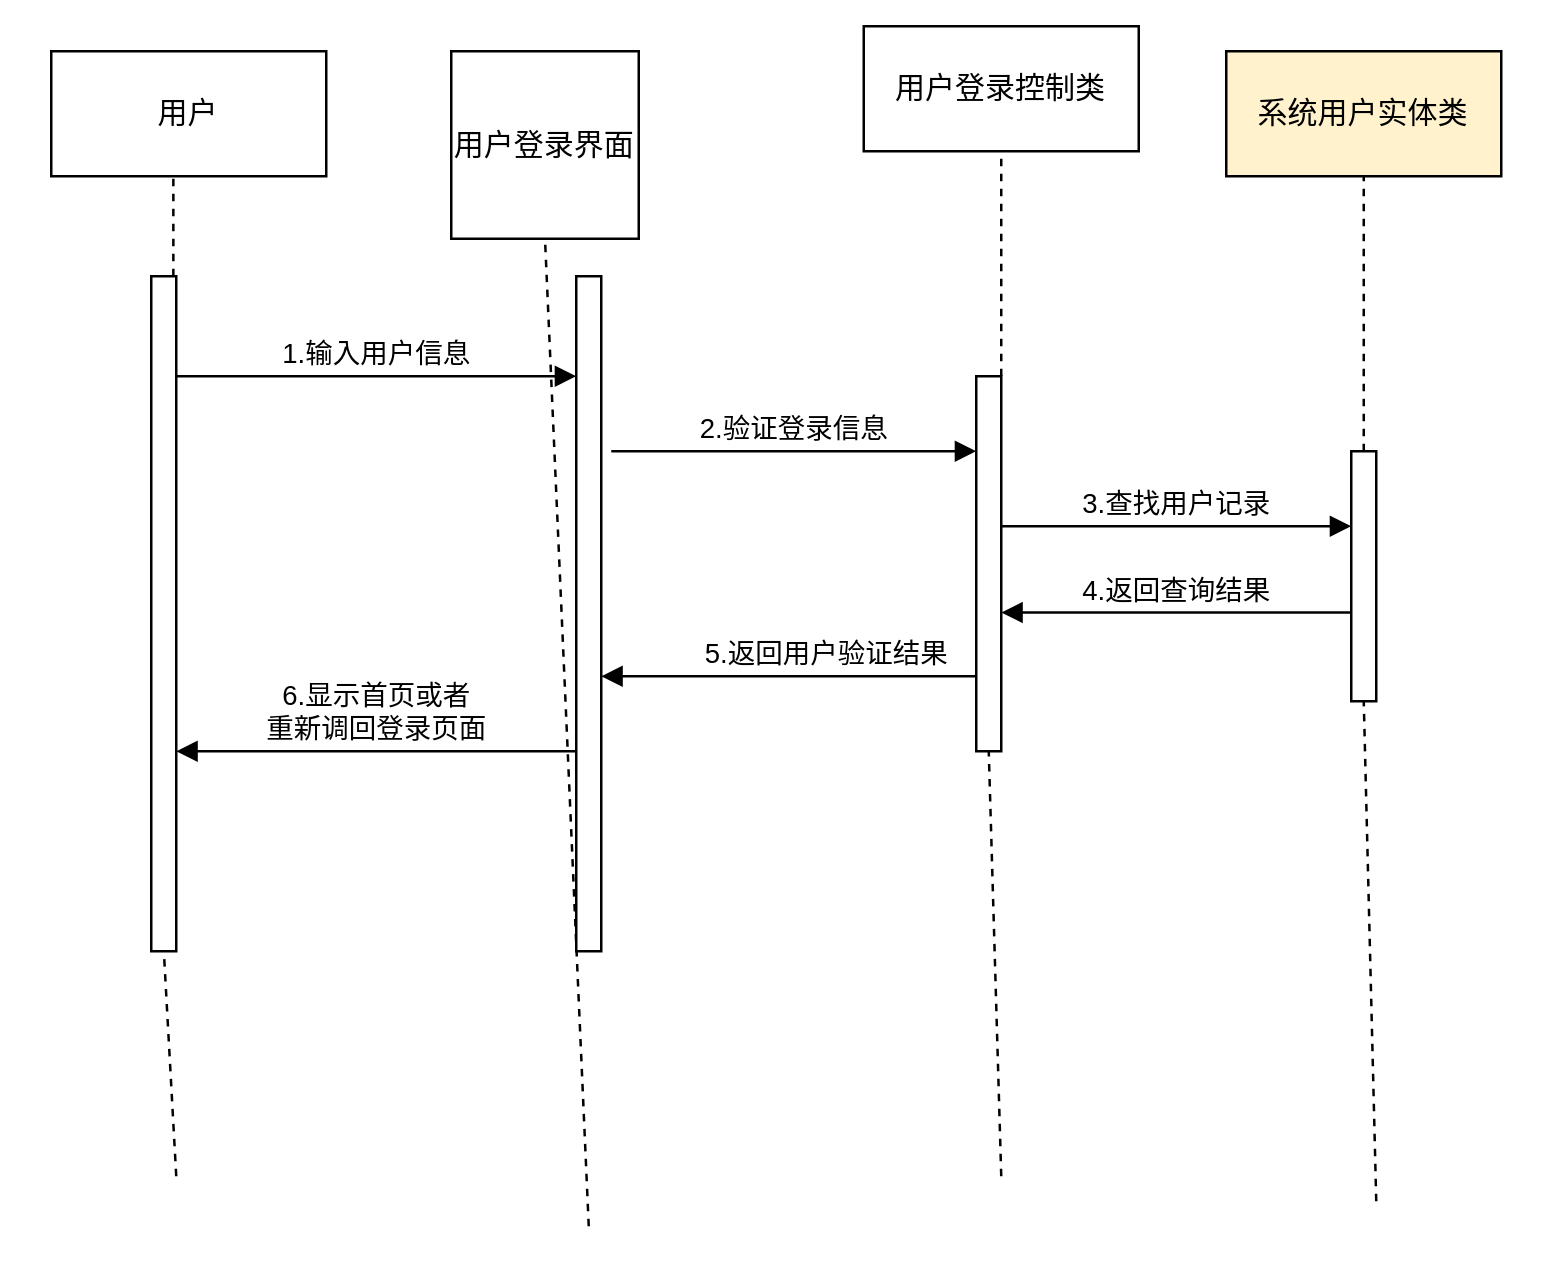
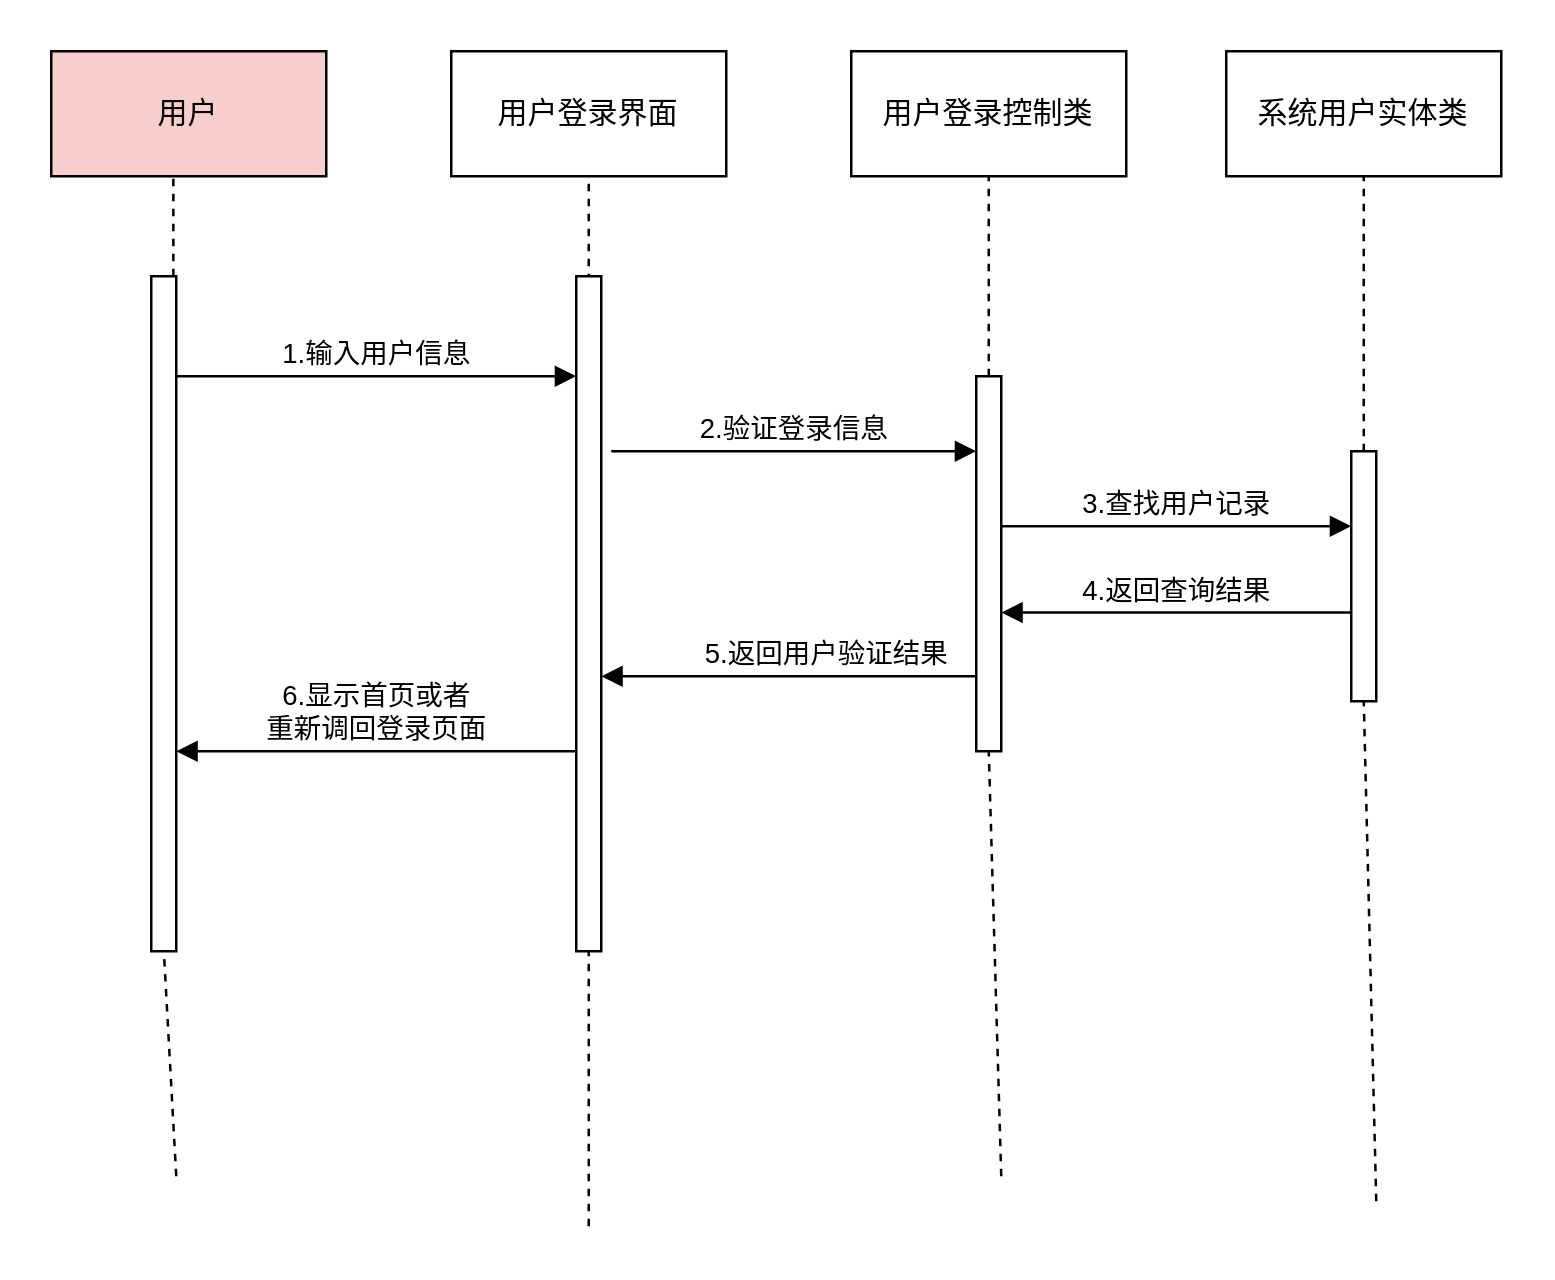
(1001, 89) -> (989, 114)
(189, 114) -> (189, 114)
(1364, 114) -> (1364, 114)
(545, 145) -> (589, 114)
